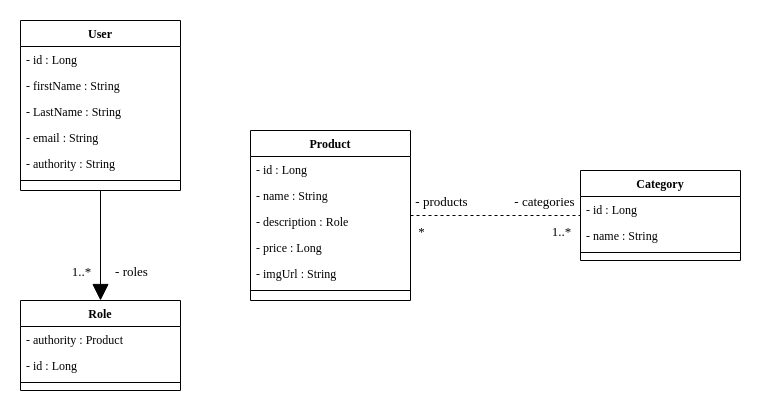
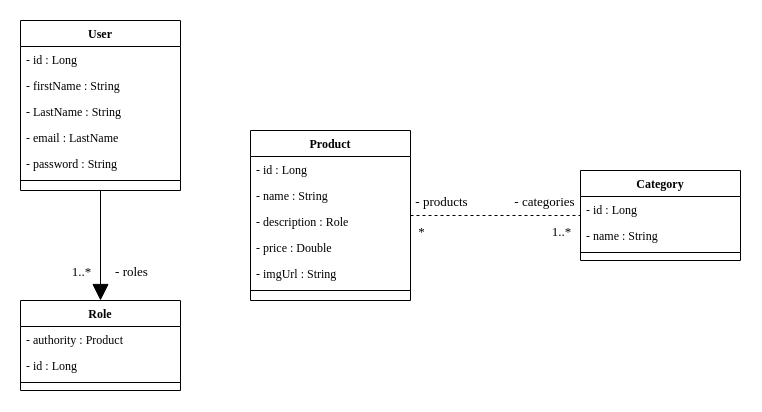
(69, 138) -> (77, 138)
(84, 164) -> (82, 164)
(295, 248) -> (300, 248)
